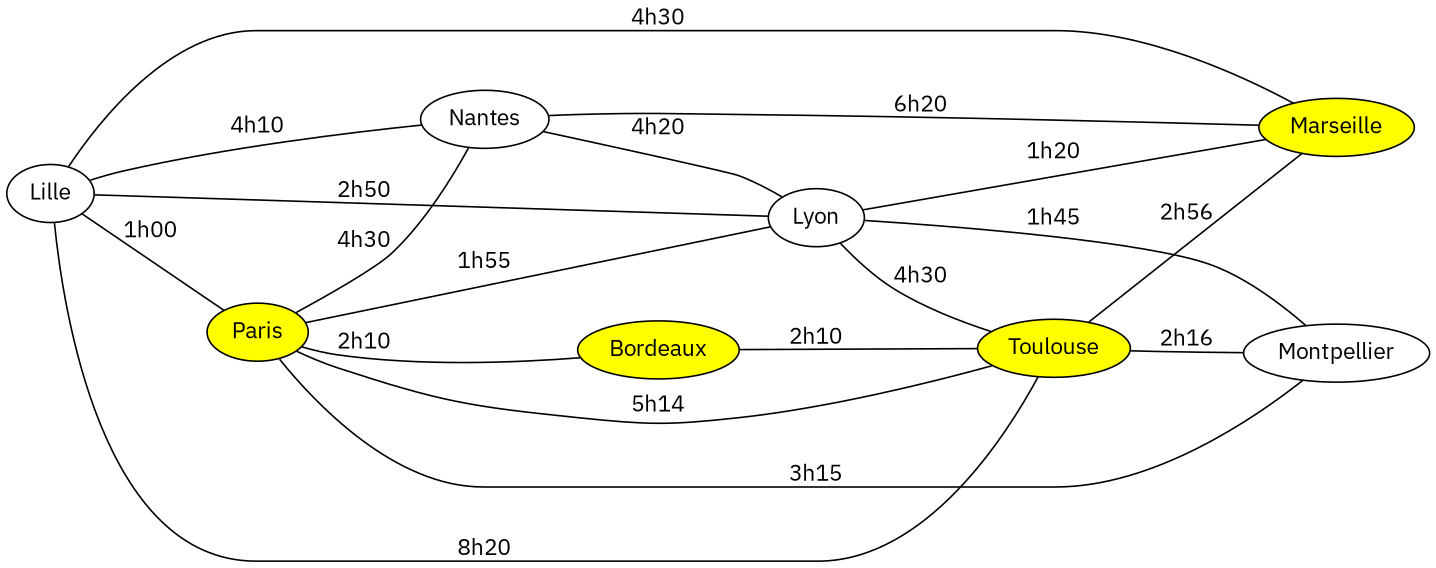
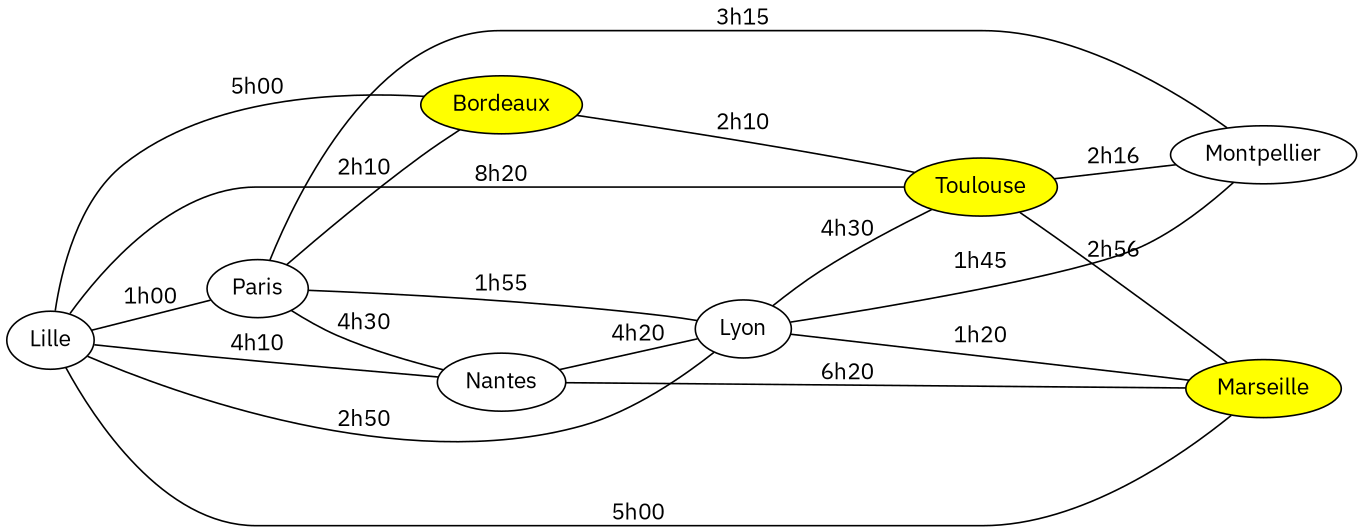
(658, 19) -> (639, 514)
none -> (188, 127)
(258, 332) -> (258, 289)
(643, 423) -> none
